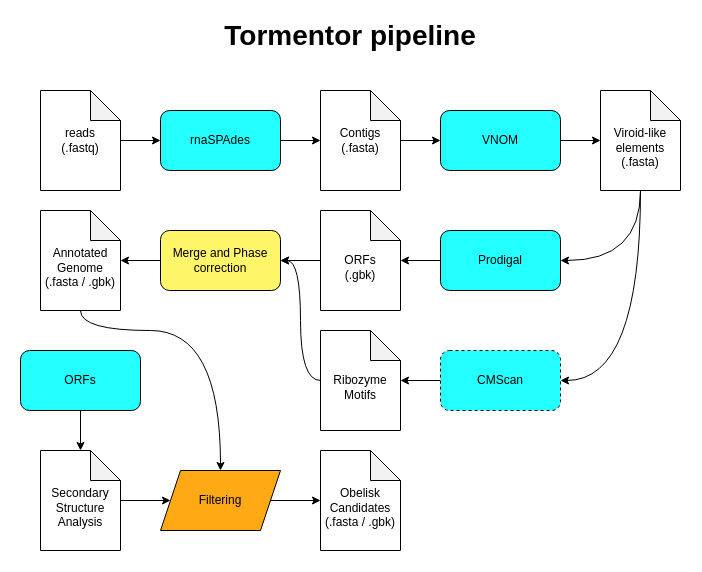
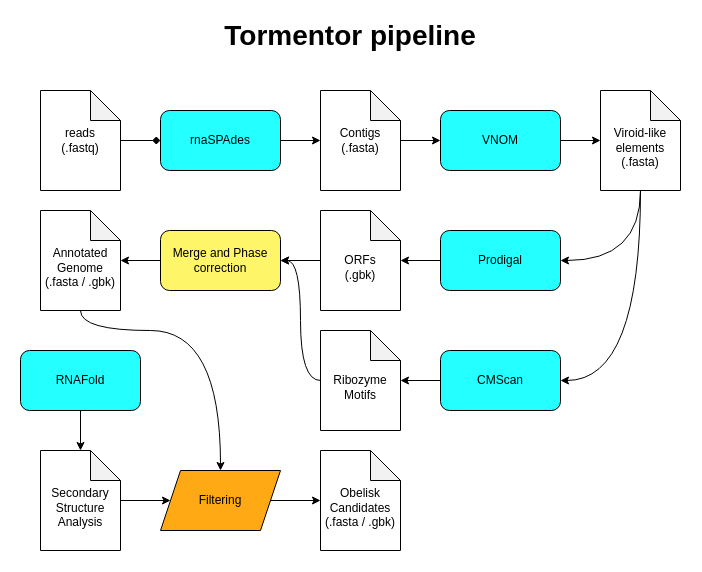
(152, 141) -> (152, 141)
(81, 381) -> (81, 381)
(501, 381) -> (501, 381)
